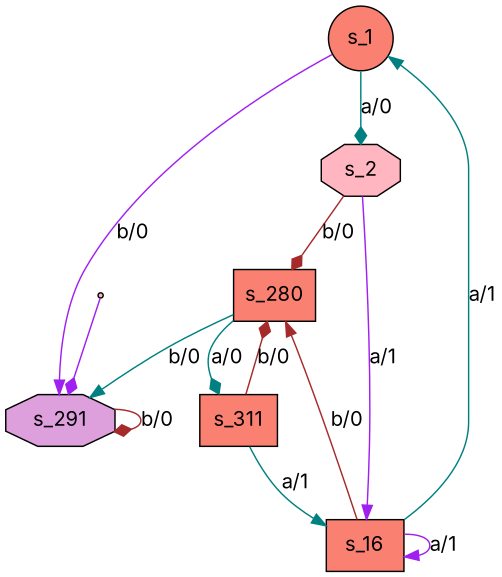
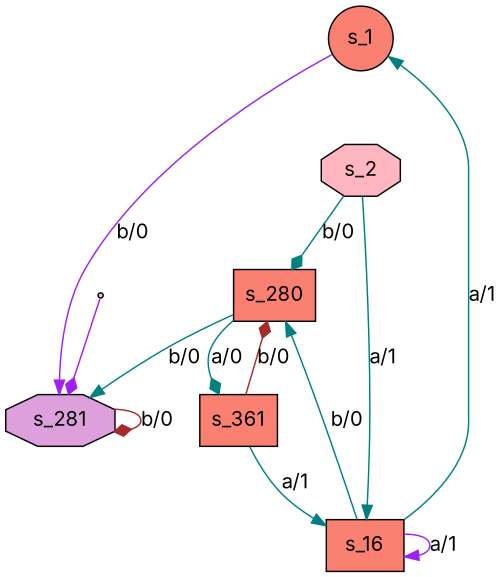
(361, 99) -> none
(323, 225) -> (323, 225)
(369, 351) -> (369, 351)
(60, 420) -> (60, 420)
(239, 420) -> (239, 420)
(326, 427) -> (326, 427)
